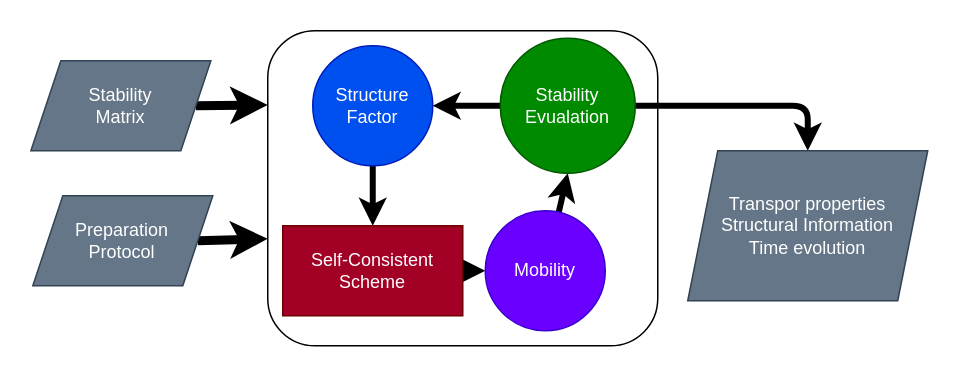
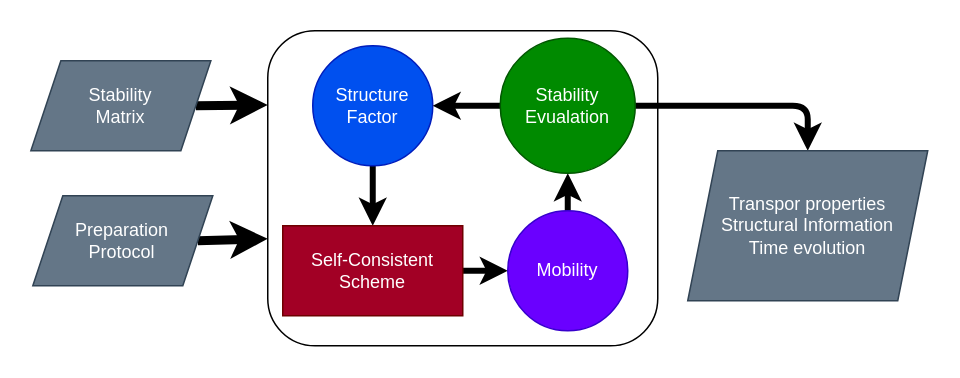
(545, 271) -> (568, 271)
